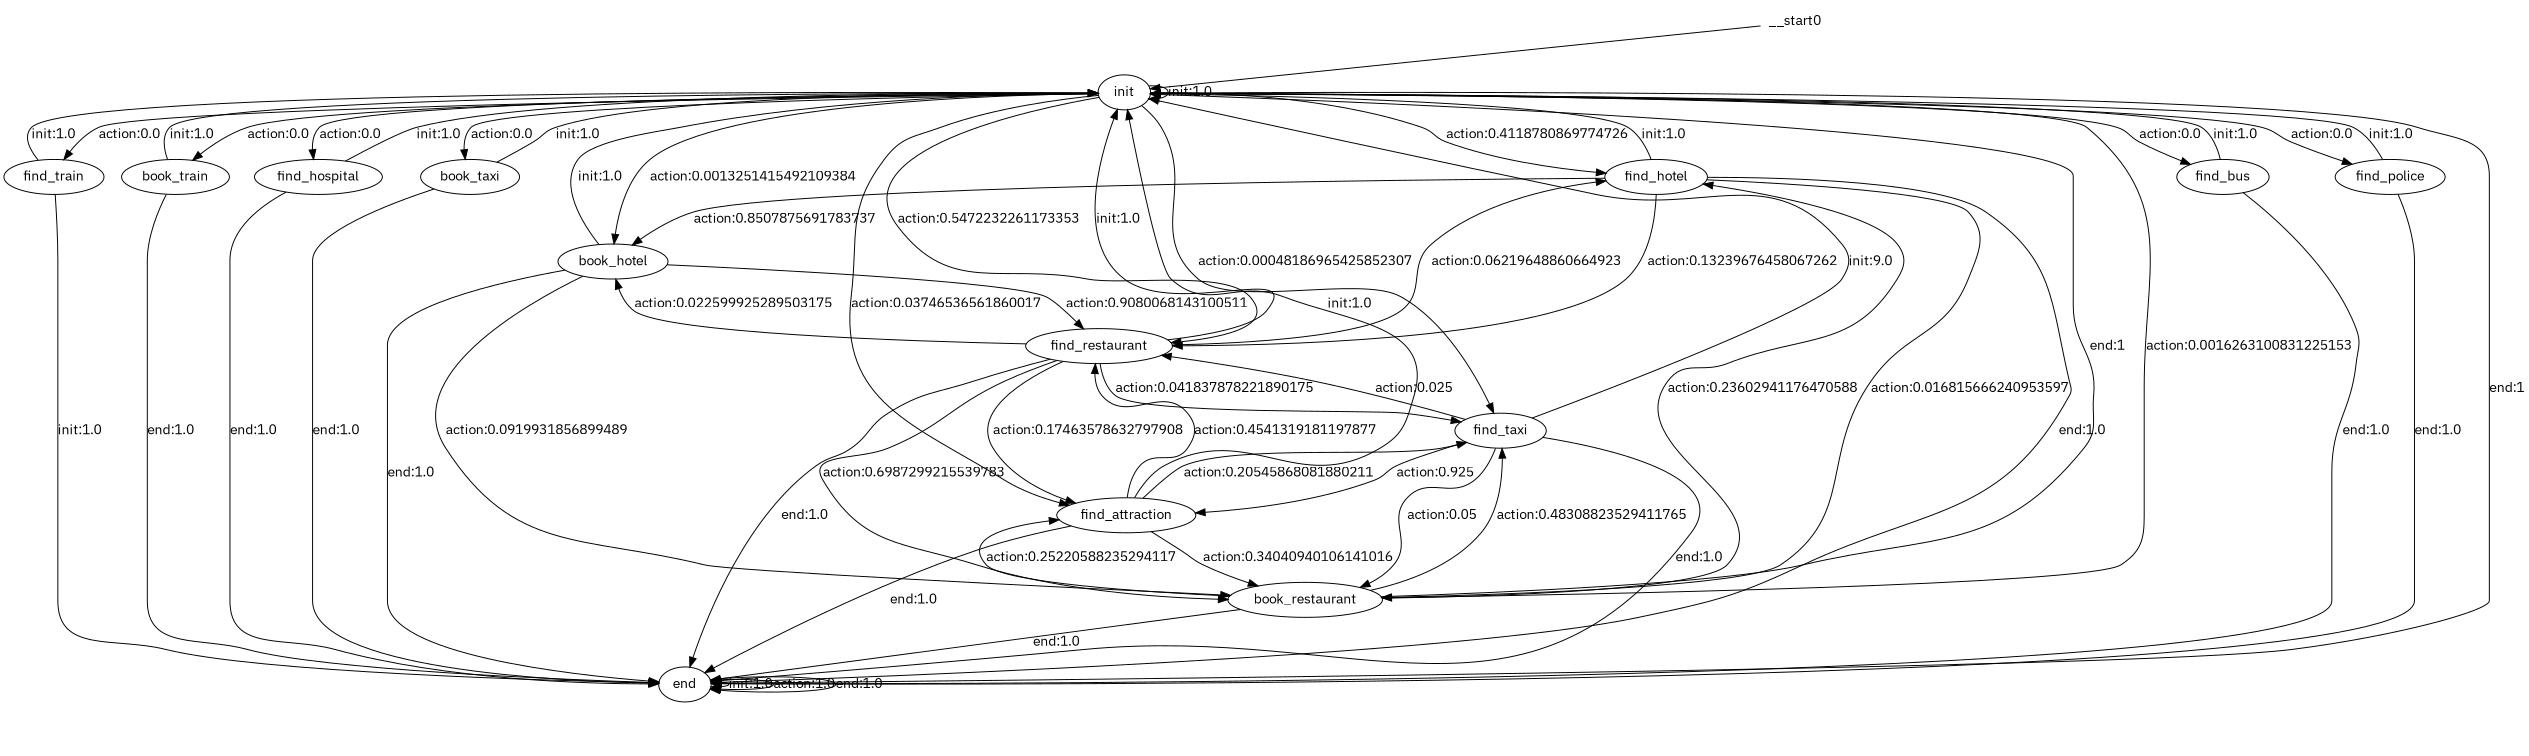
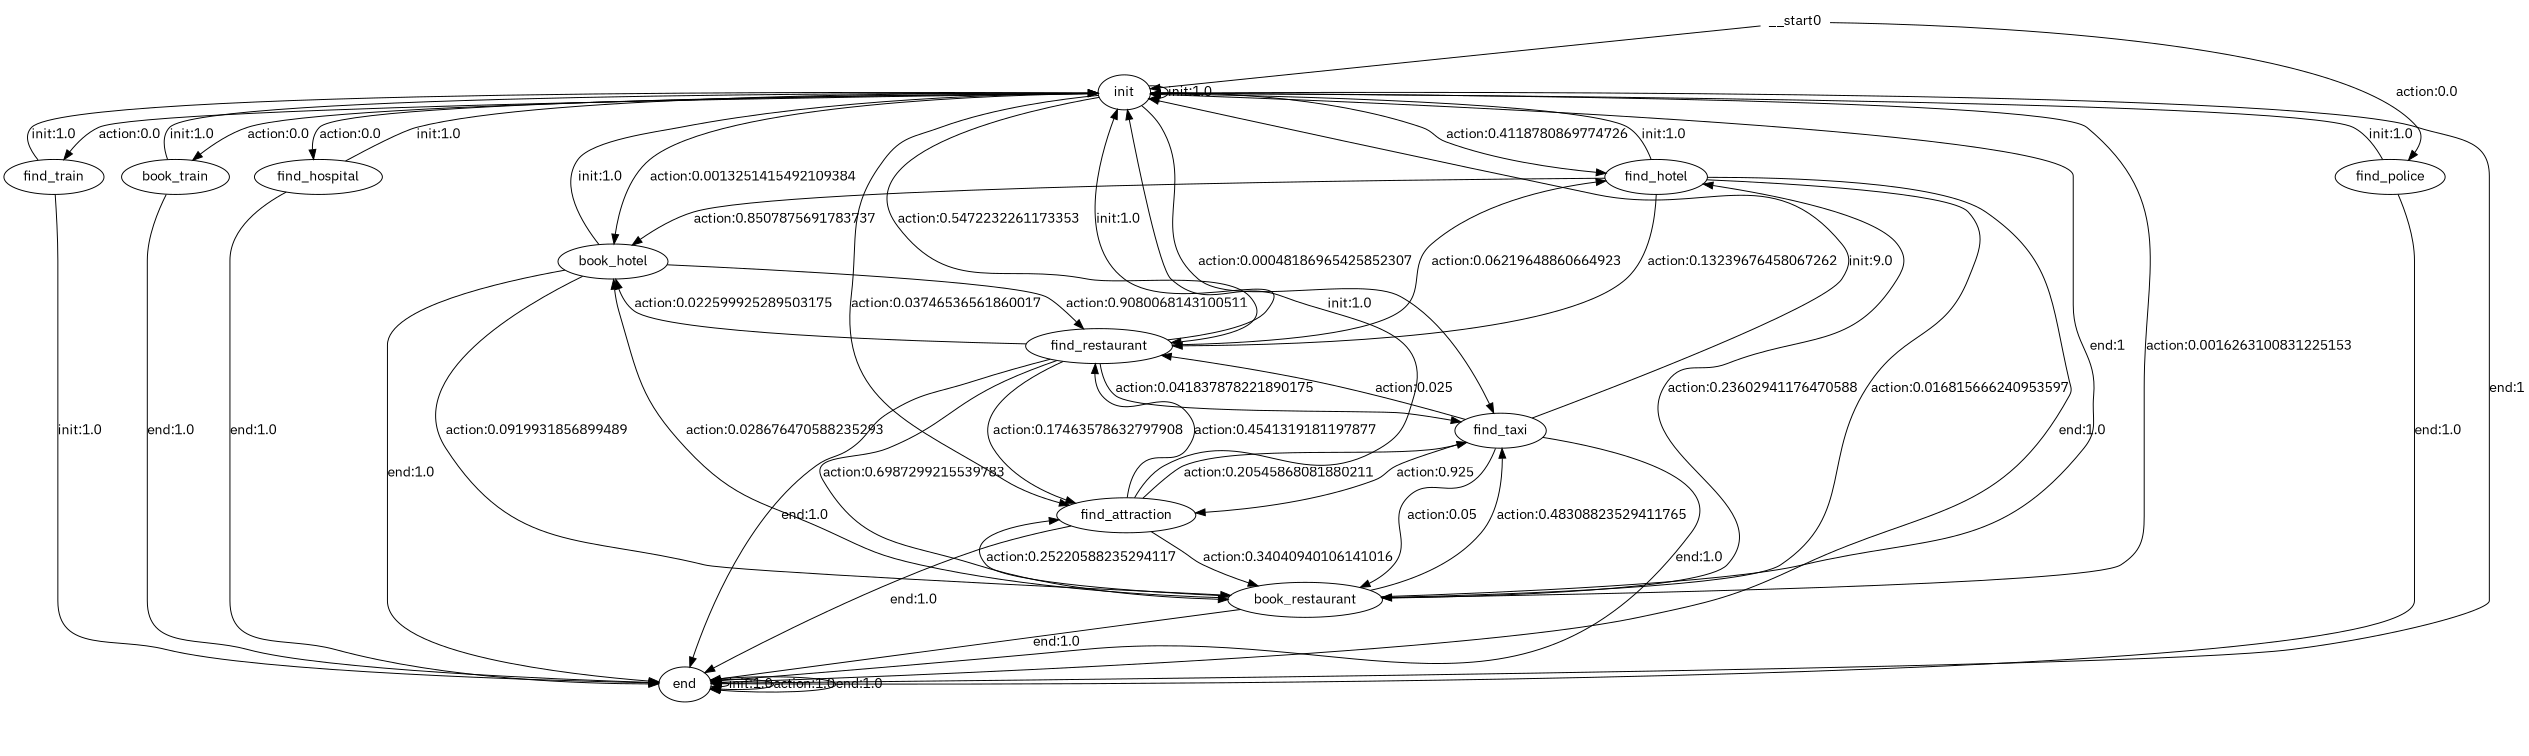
(1751, 101) -> (2146, 43)
(470, 177) -> none
(2223, 177) -> none
none -> (858, 545)
